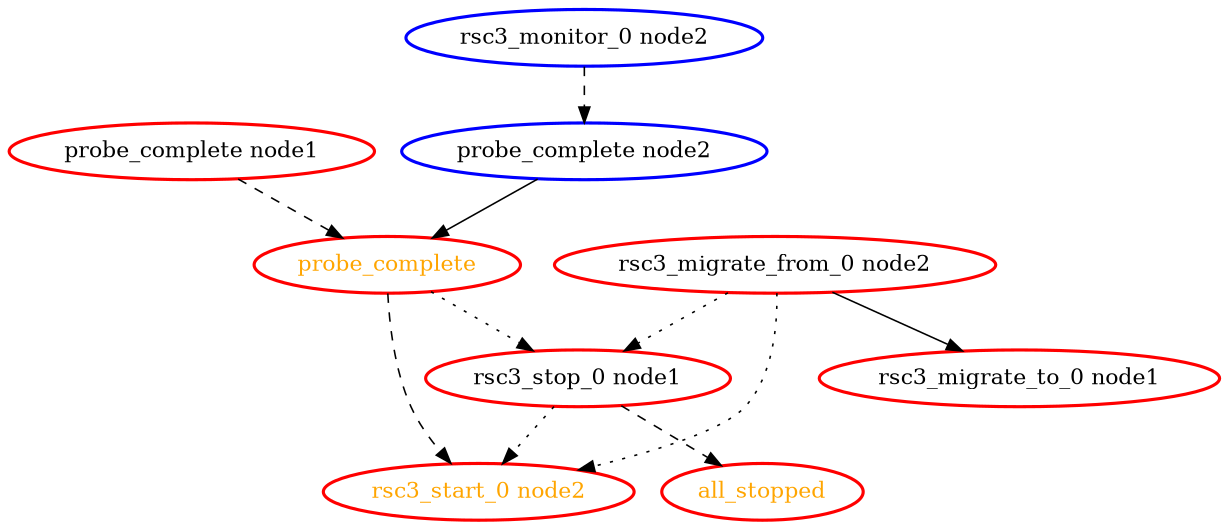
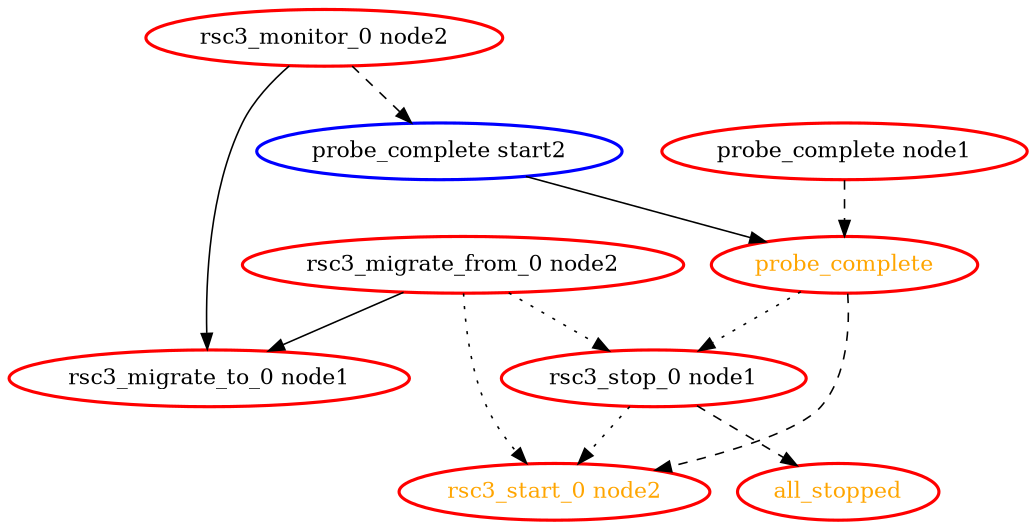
(584, 38) -> (324, 38)
(584, 151) -> (439, 151)
none -> (220, 189)
